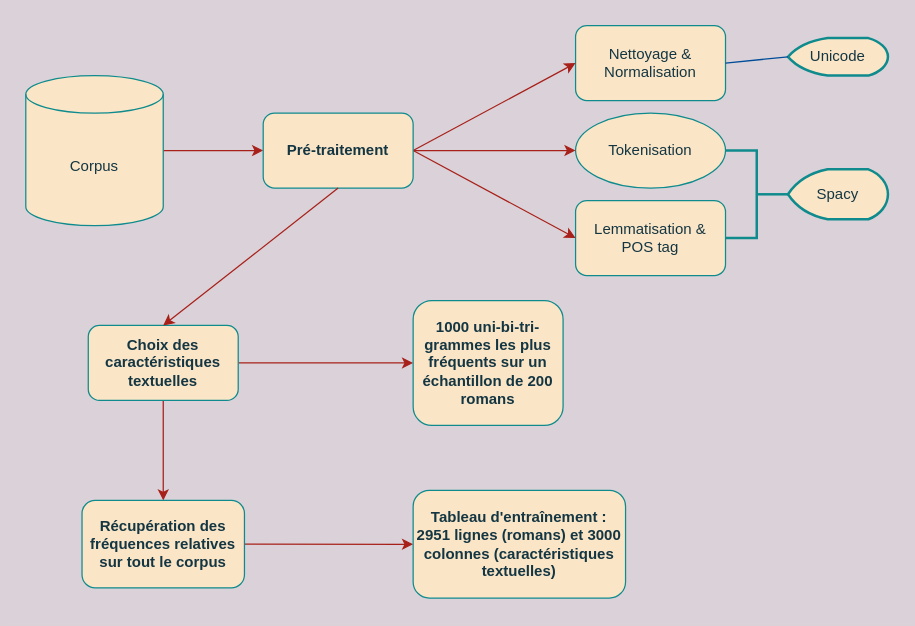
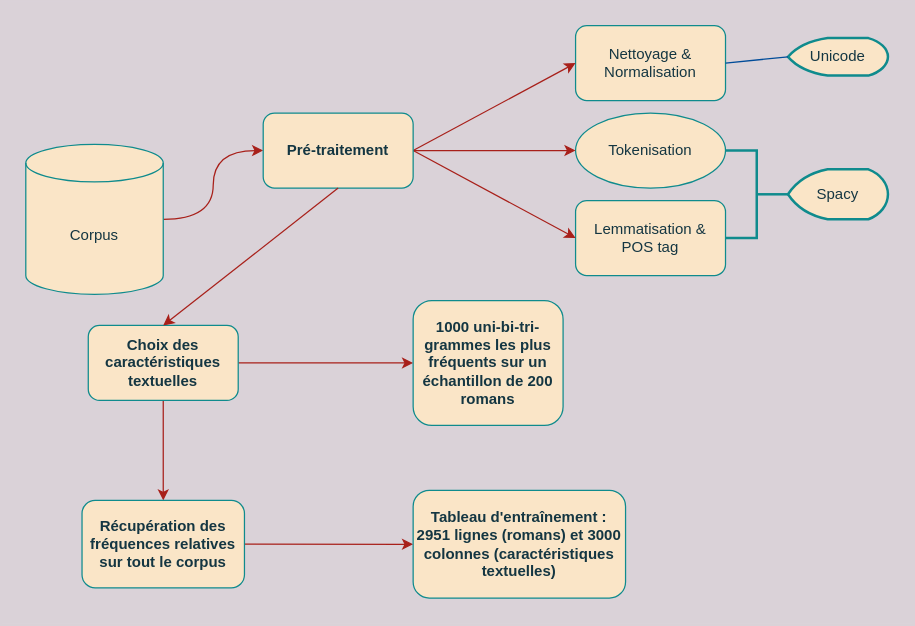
(94, 151) -> (94, 219)
